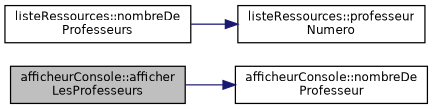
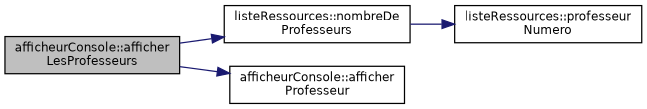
none -> (196, 41)
(331, 85) -> (317, 85)
